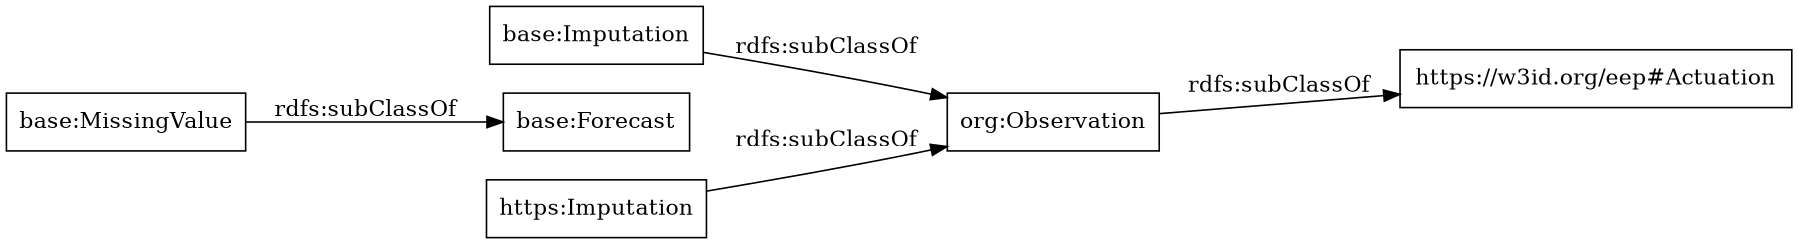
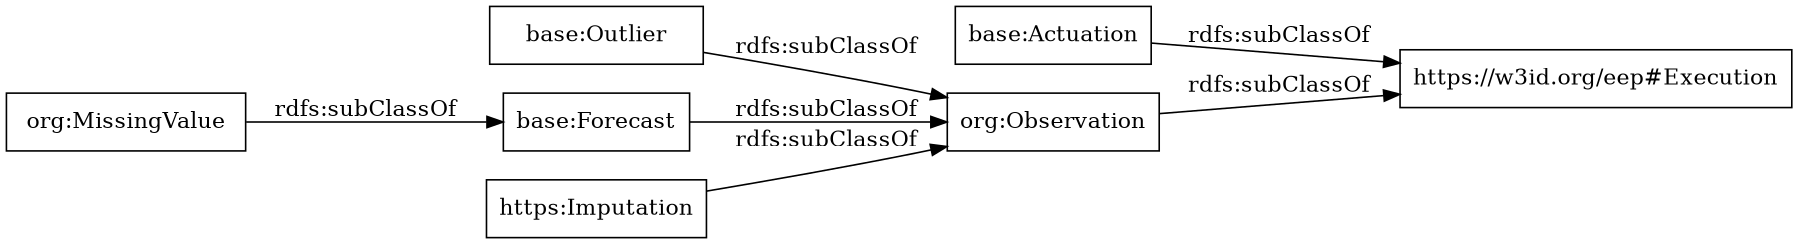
(596, 35) -> (596, 35)
none -> (1053, 35)
(1596, 79) -> (1596, 79)
(126, 122) -> (126, 122)
none -> (810, 122)
